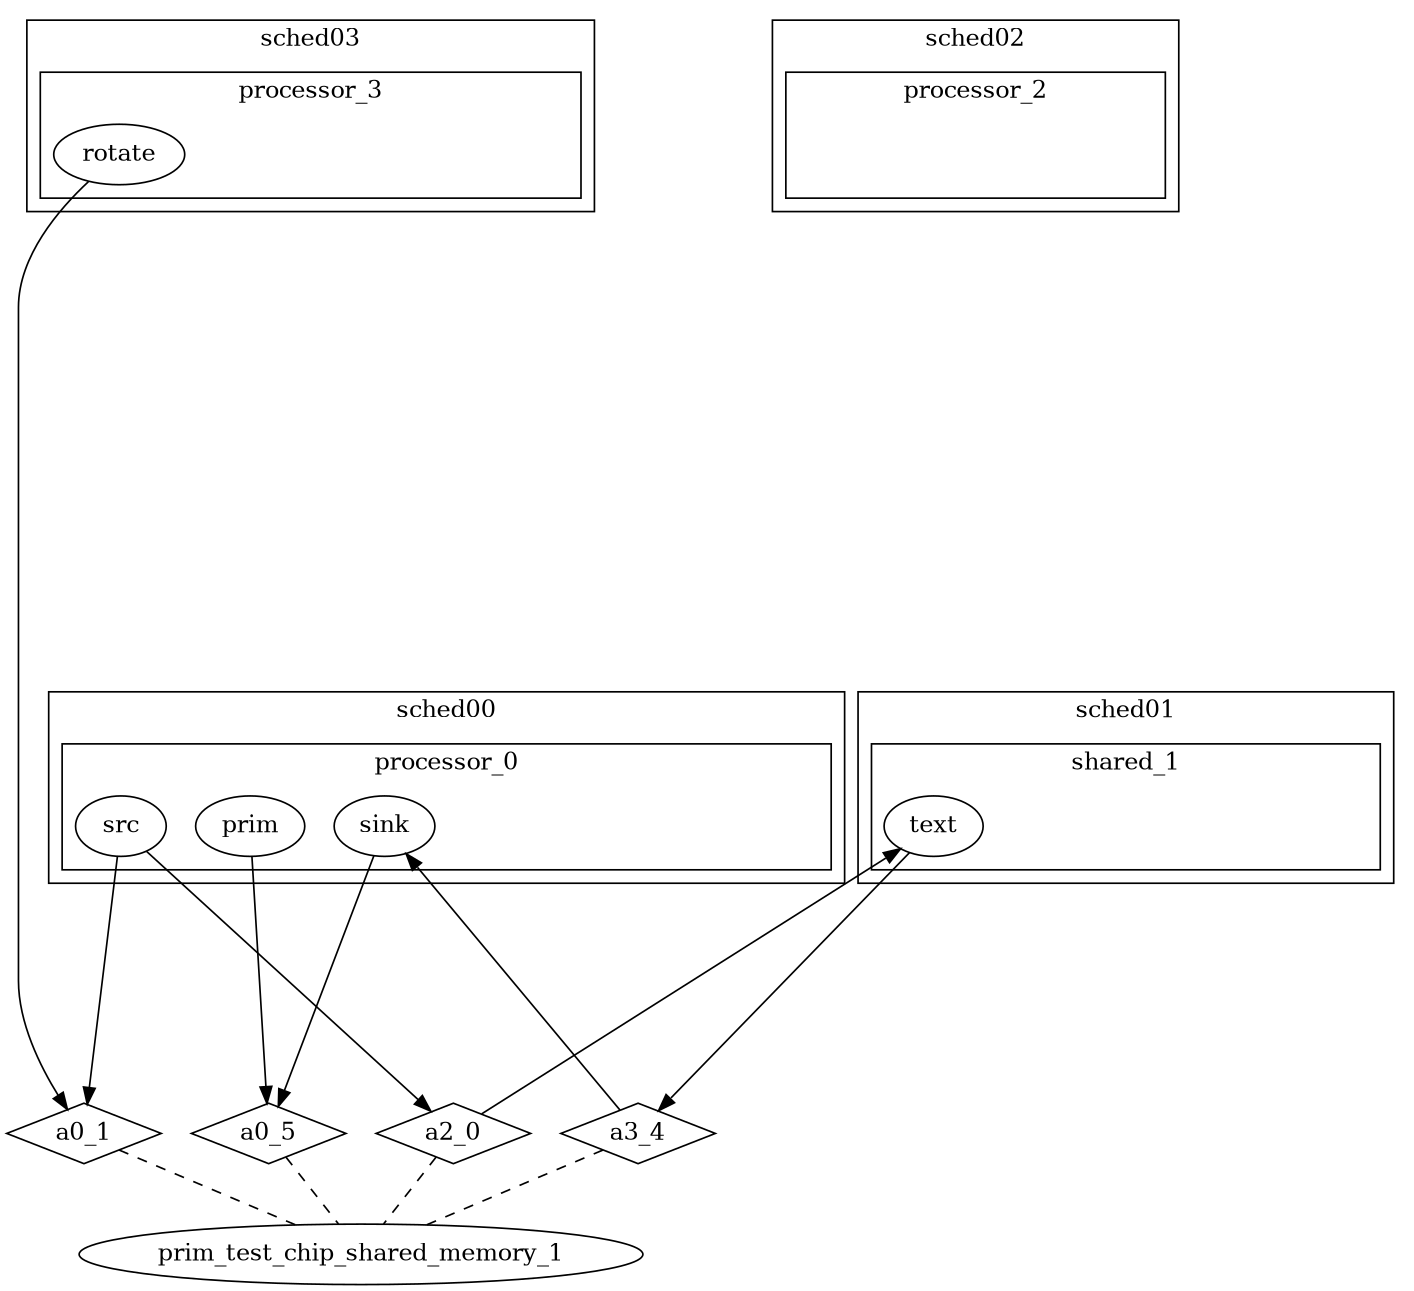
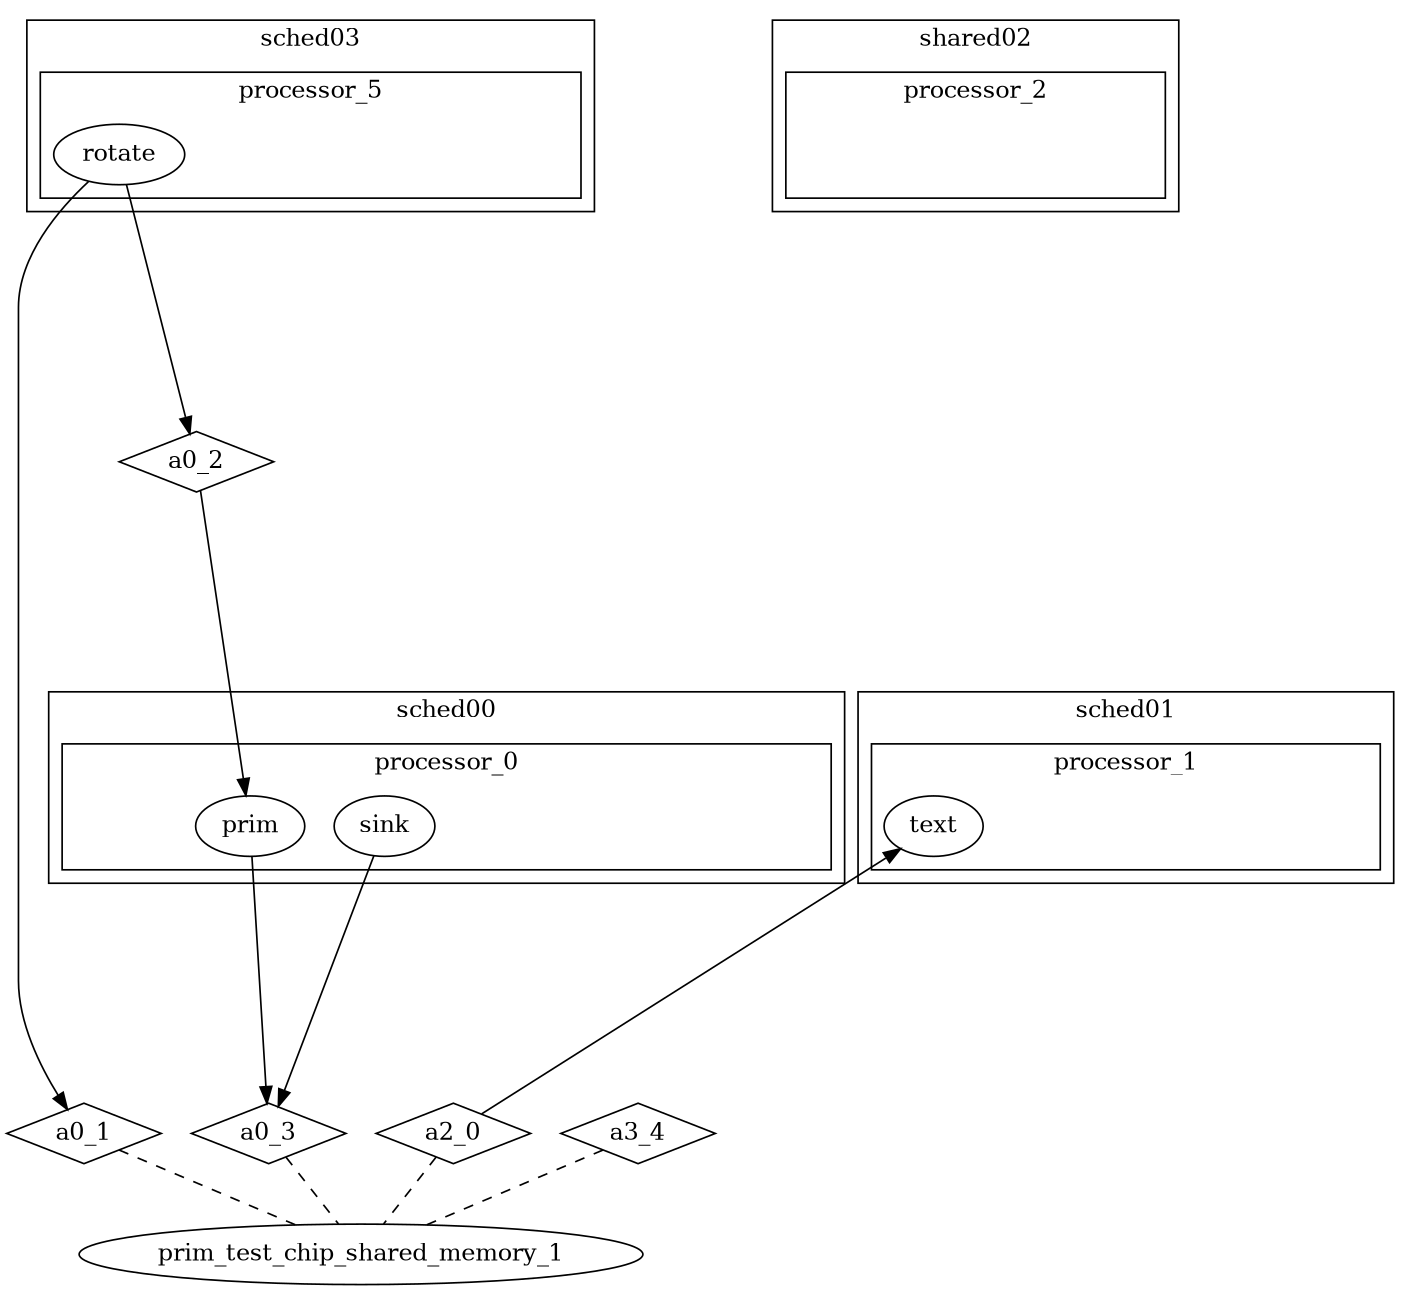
(976, 39) -> (976, 39)
(311, 92) -> (311, 92)
none -> (196, 462)
(1126, 763) -> (1126, 763)
(121, 826) -> none
(790, 975) -> none
(519, 989) -> none
(269, 1133) -> (269, 1133)
